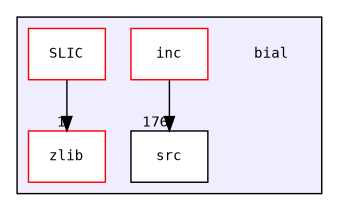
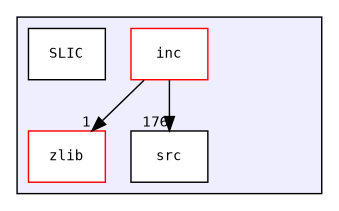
(67, 54) -> (67, 54)
(272, 54) -> none
(67, 98) -> (123, 100)
